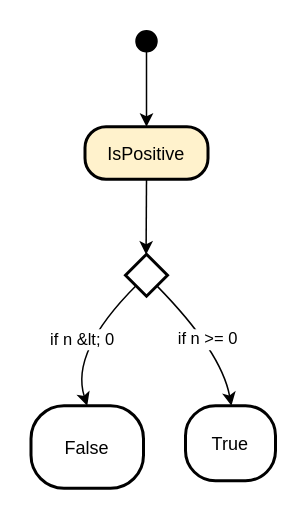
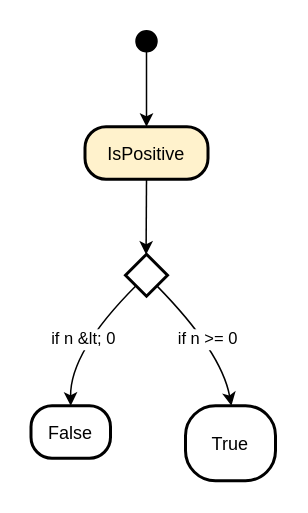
(87, 447) -> (71, 432)
